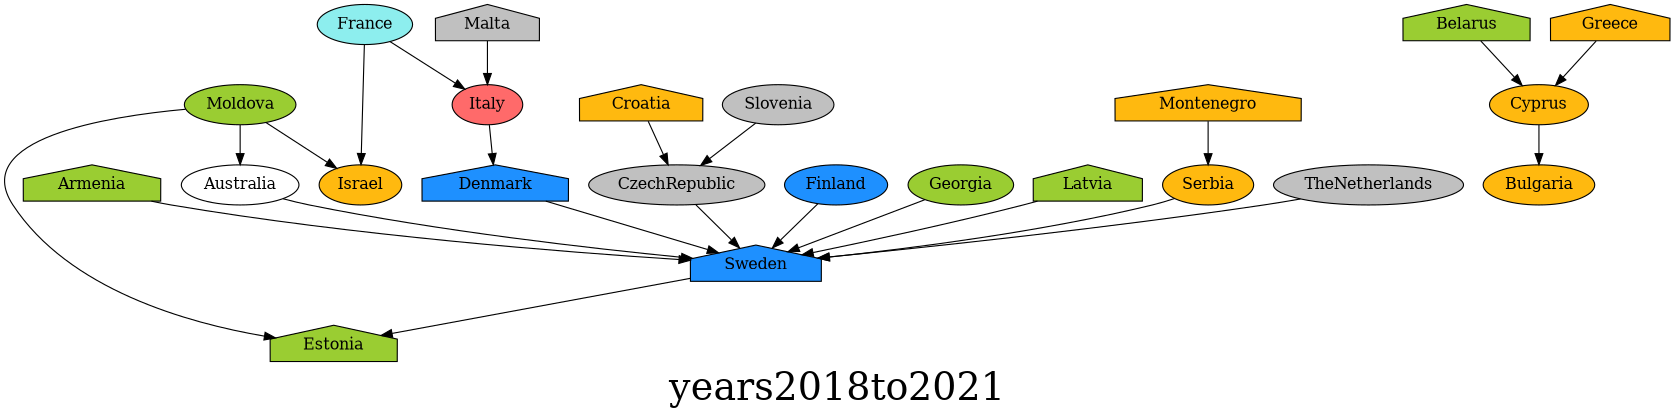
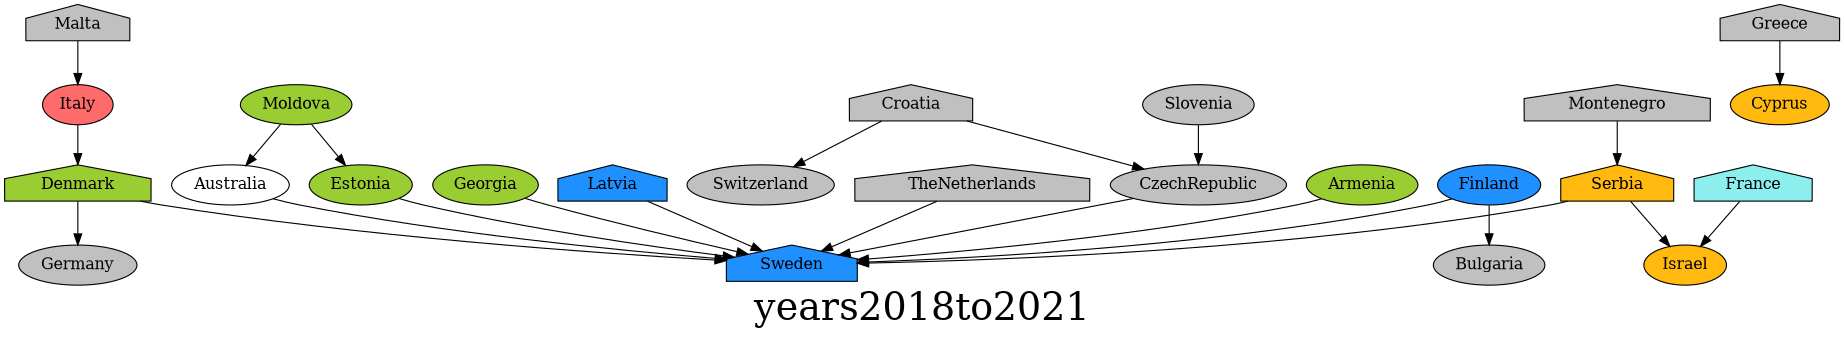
(365, 25) -> (1753, 185)
(1467, 25) -> none
(1610, 25) -> (1780, 25)
(423, 62) -> none
(641, 105) -> (911, 105)
(1208, 105) -> (1617, 105)
(1539, 139) -> (1489, 222)
(297, 142) -> (1647, 220)
(92, 185) -> (1362, 185)
(495, 185) -> (78, 185)
none -> (761, 185)
(1088, 185) -> (613, 185)
(1208, 185) -> (1617, 185)
(1369, 185) -> (972, 185)
(1539, 185) -> (1489, 265)
none -> (78, 265)
(541, 306) -> (560, 232)
(334, 345) -> (361, 185)
